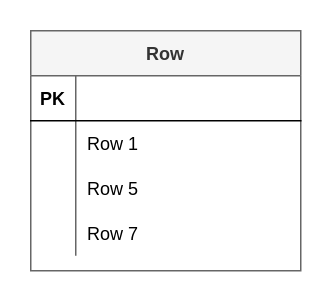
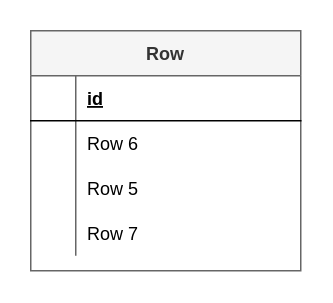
(53, 98) -> none
none -> (188, 98)
(110, 144) -> (110, 144)
